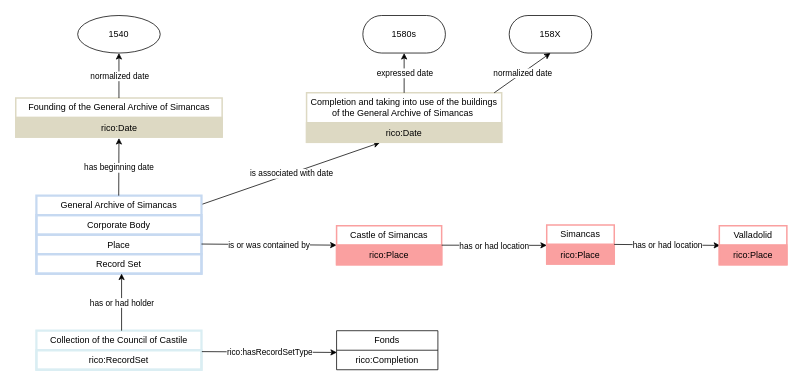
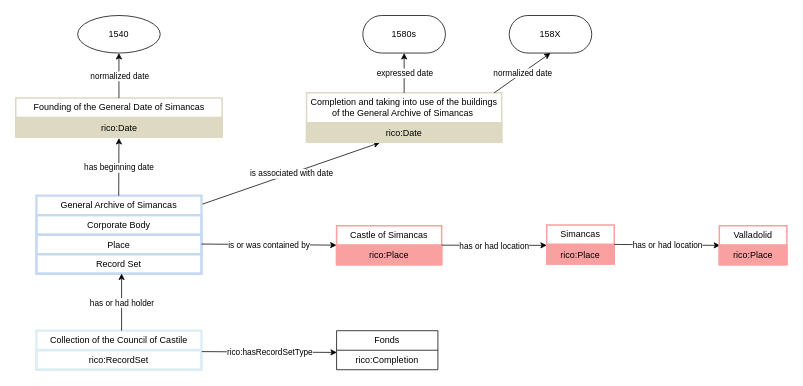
(119, 108) -> (119, 108)
